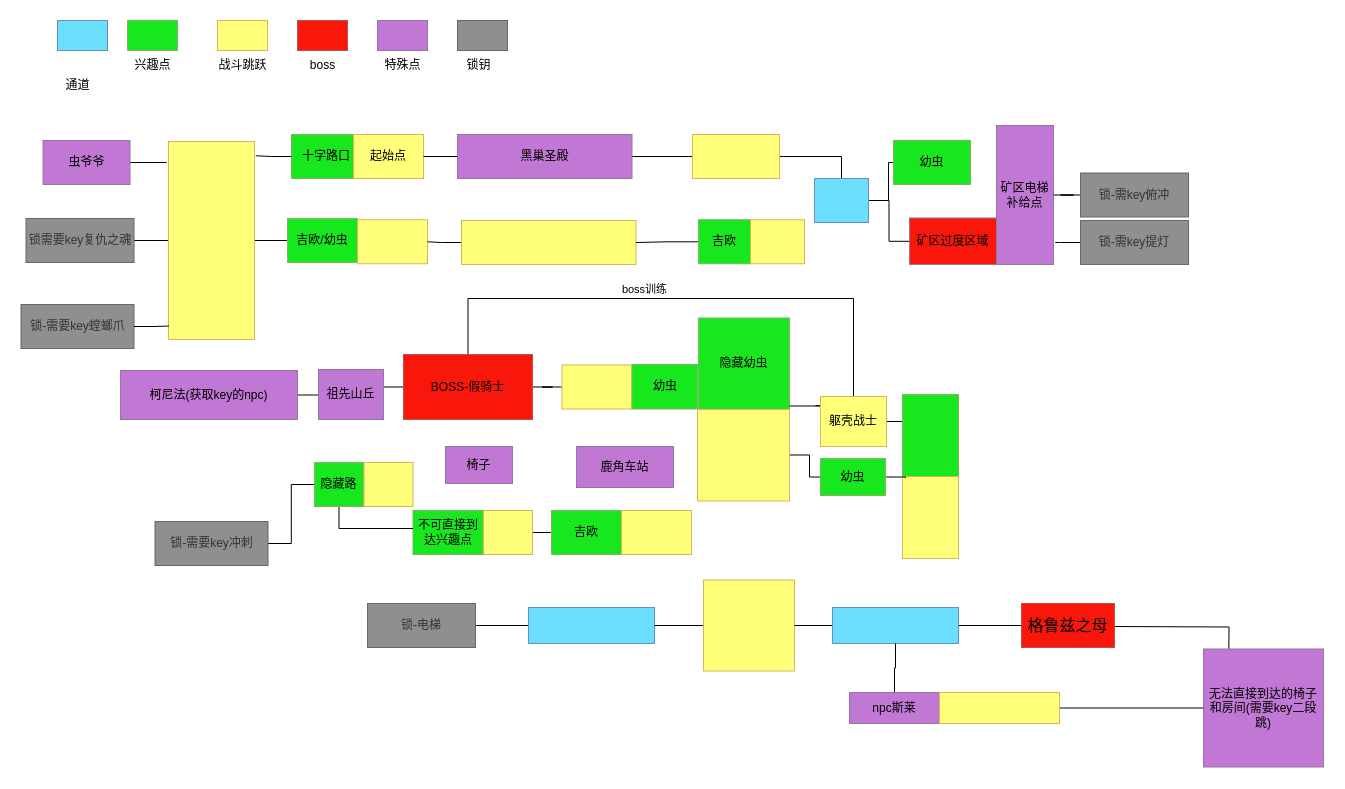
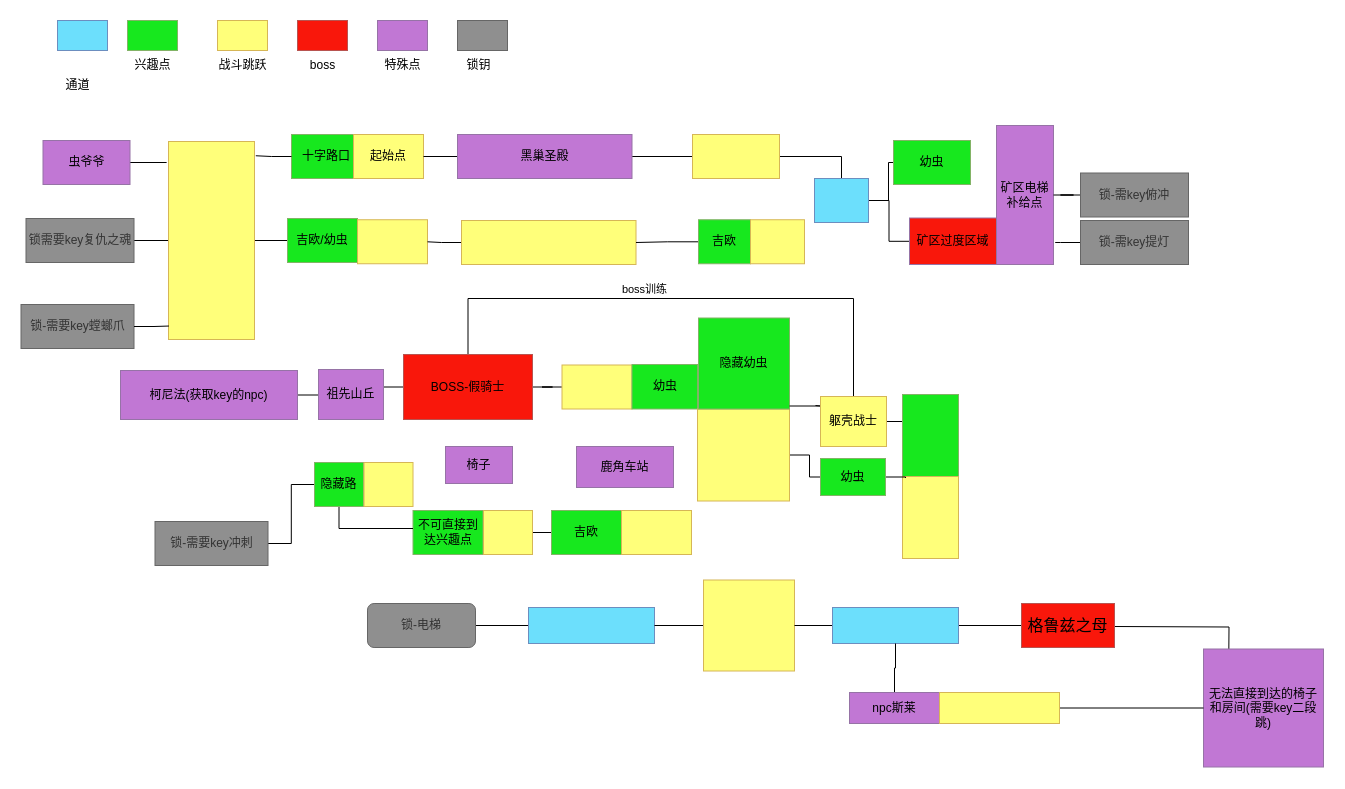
(422, 626) -> (422, 626)
